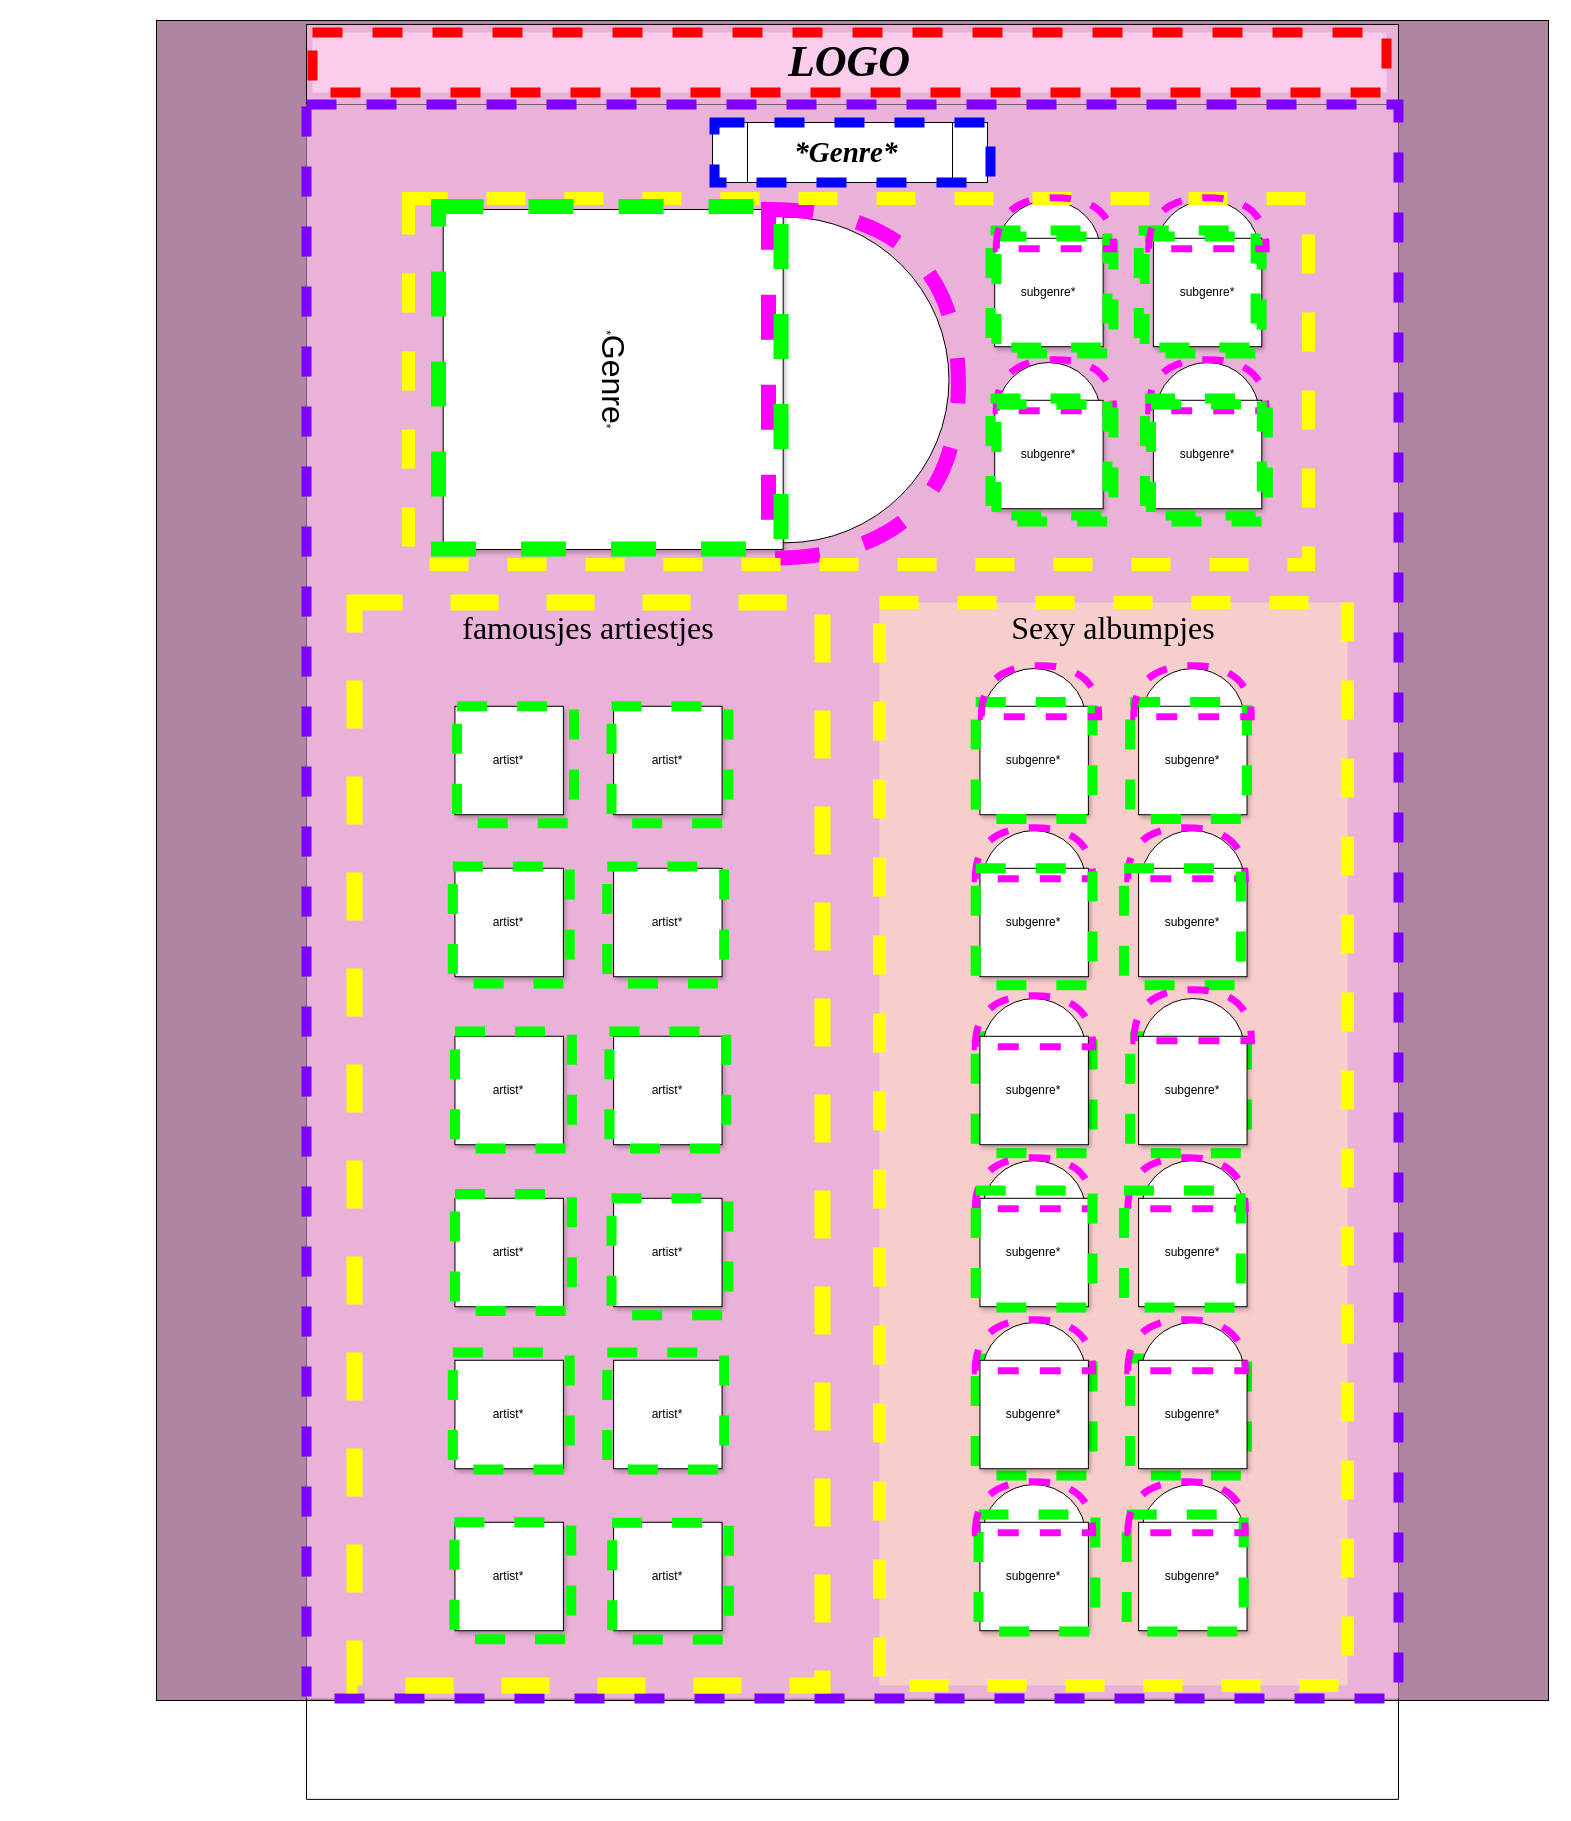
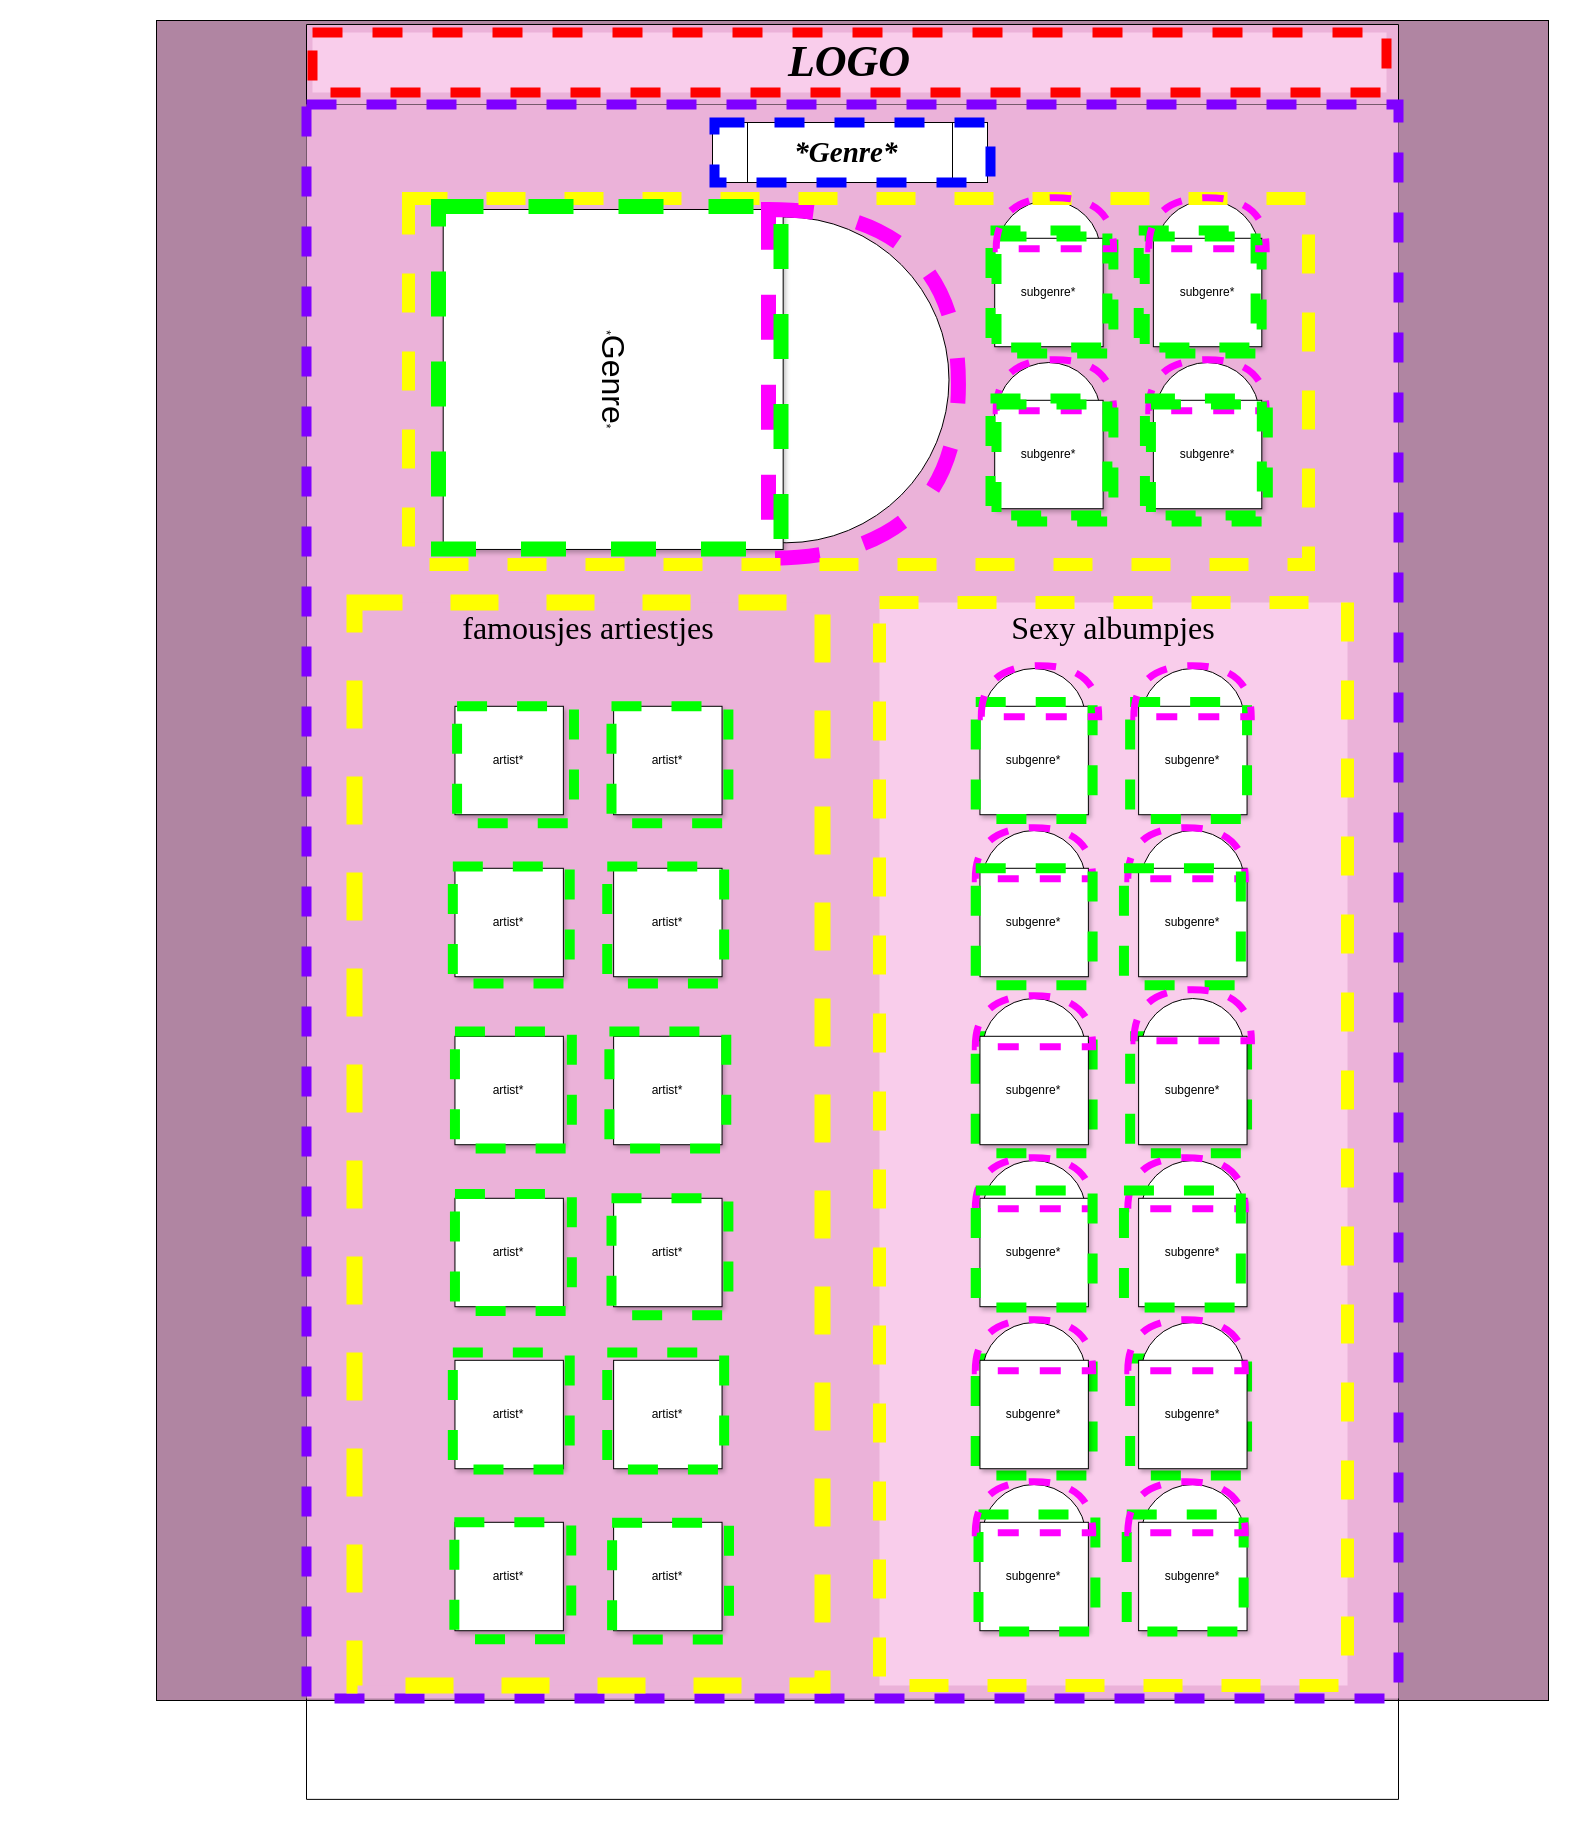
(1114, 1144) -> (1114, 1144)
